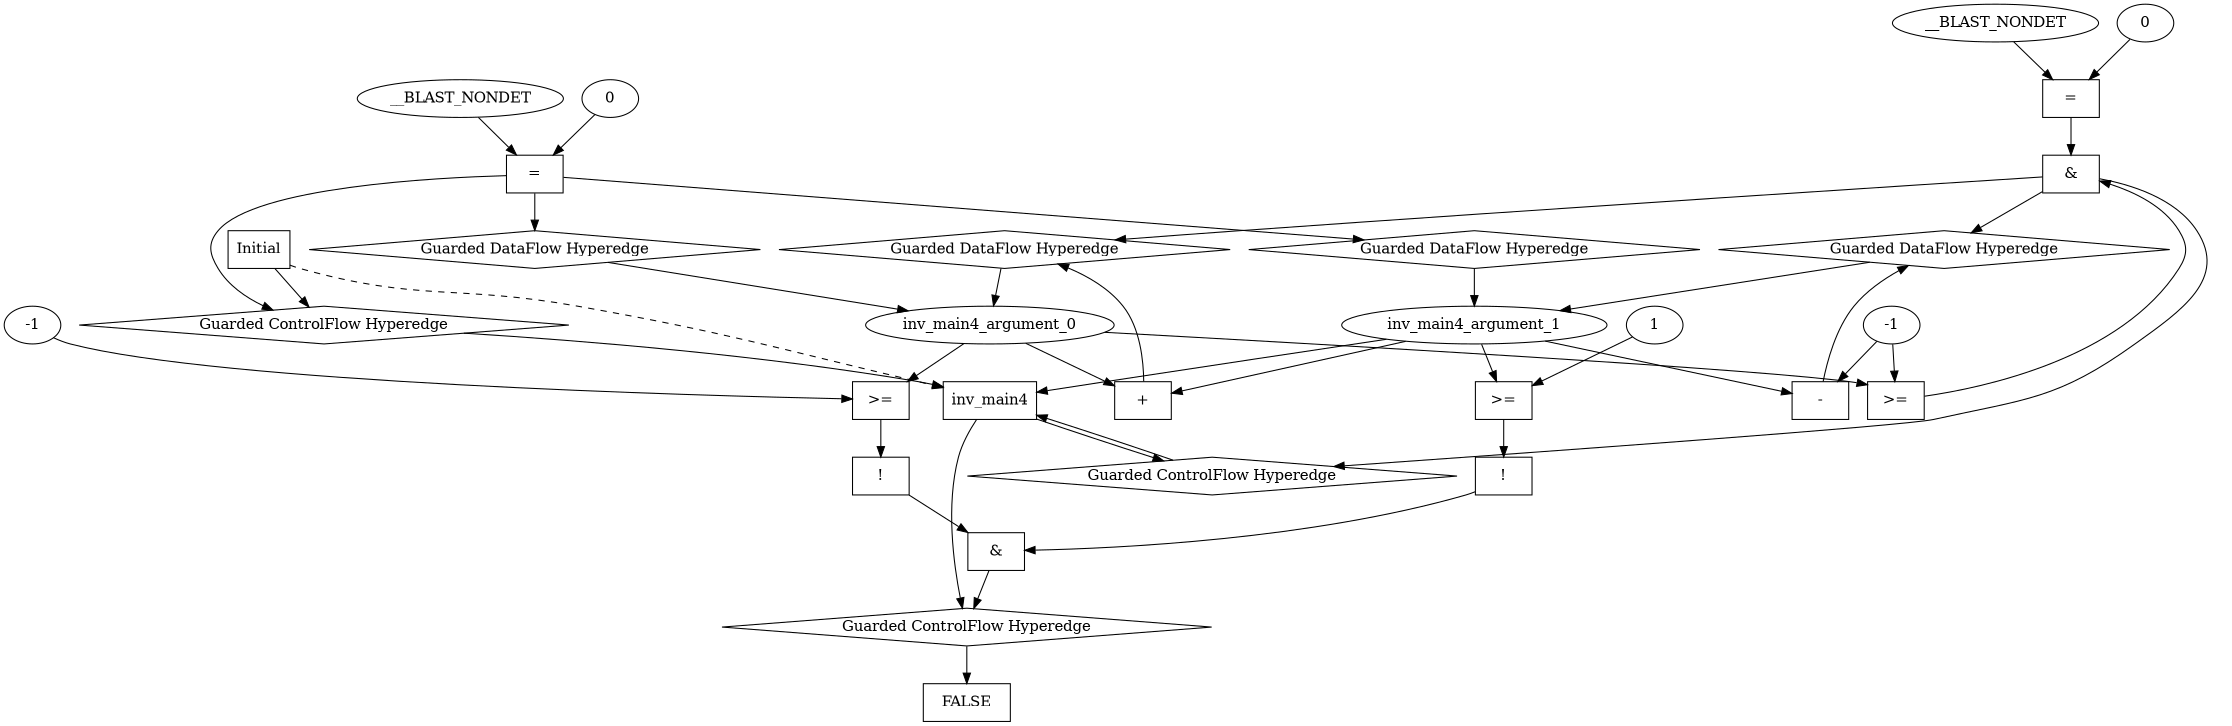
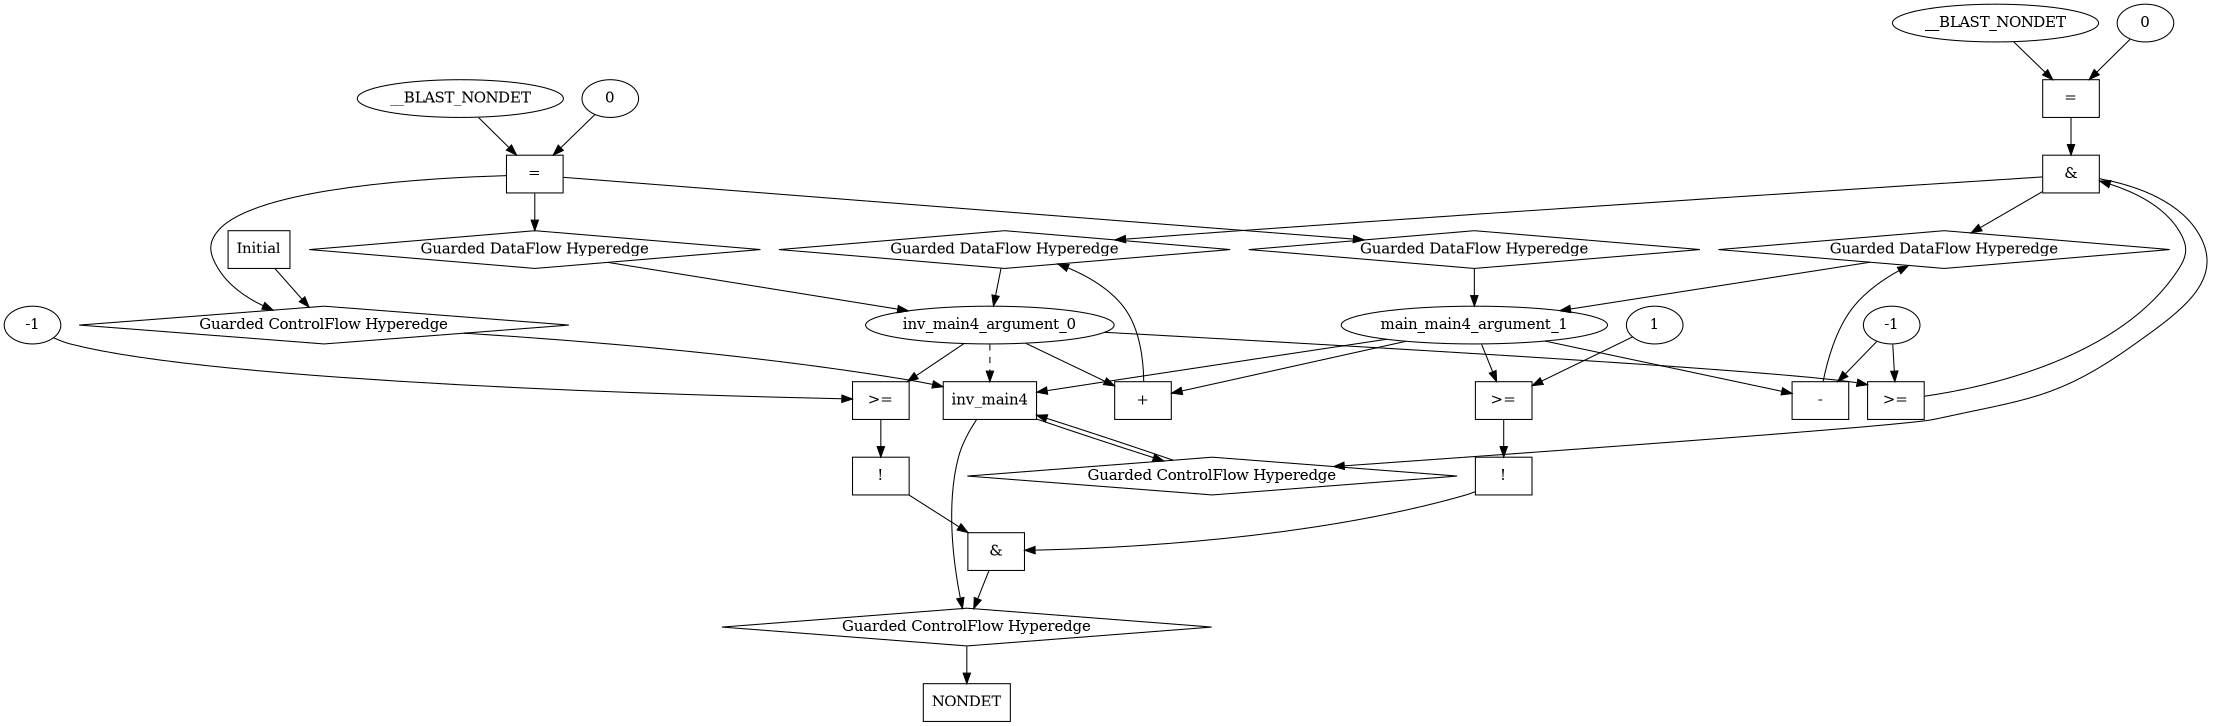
(613, 313) -> (990, 358)
(1474, 325) -> (1474, 325)
(967, 703) -> (967, 703)
